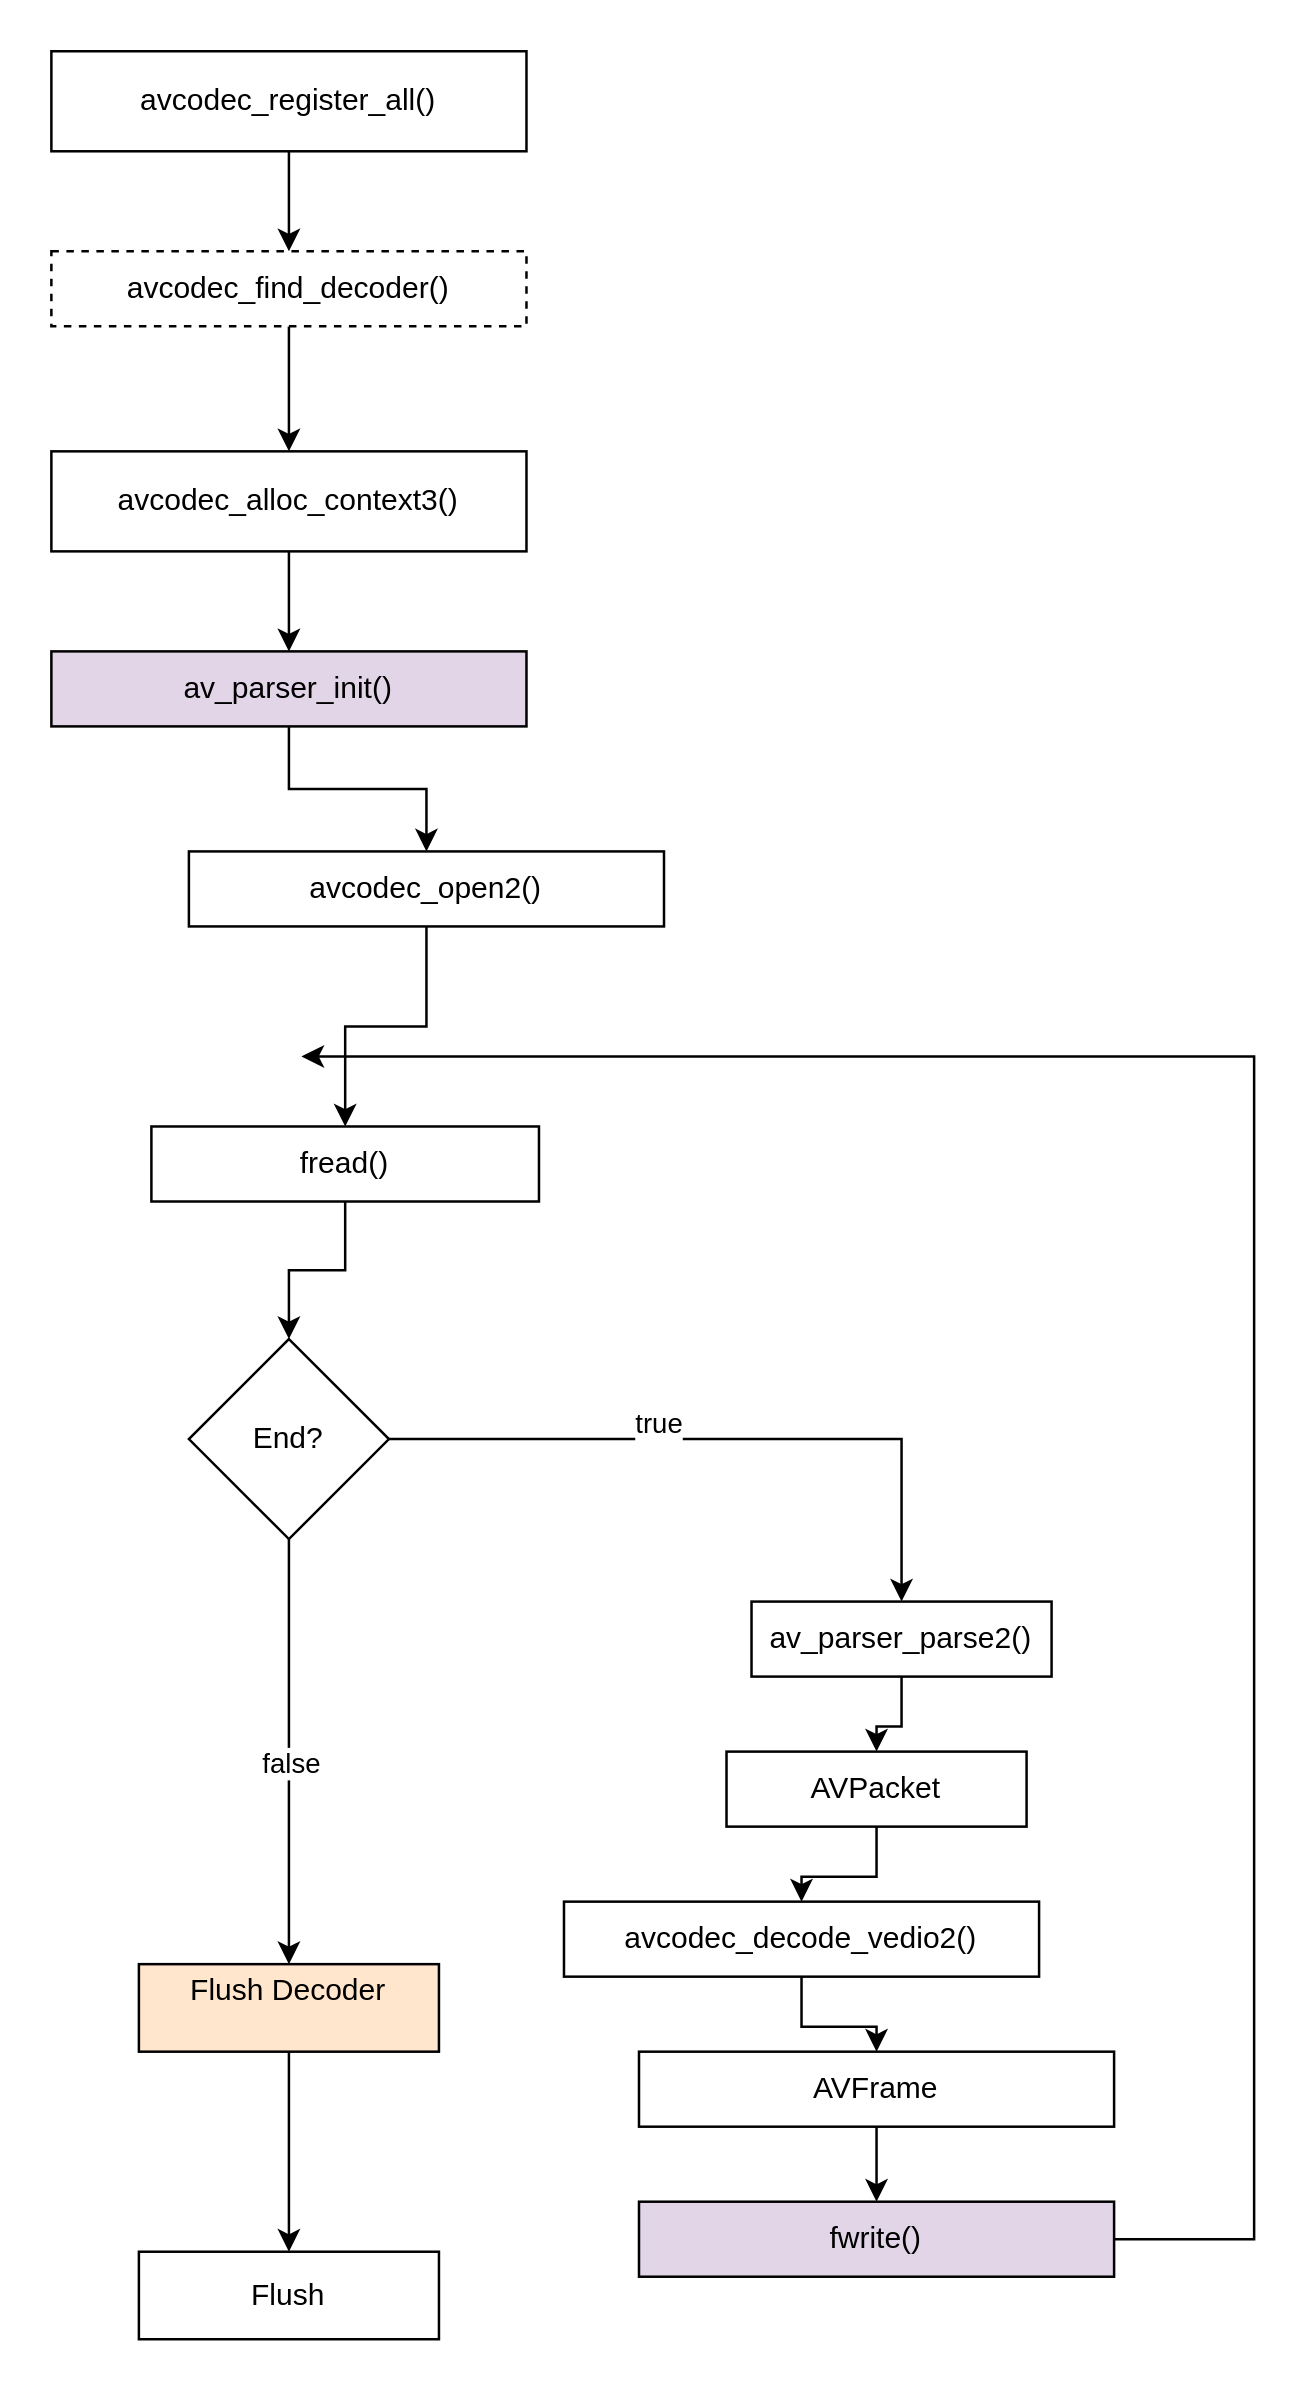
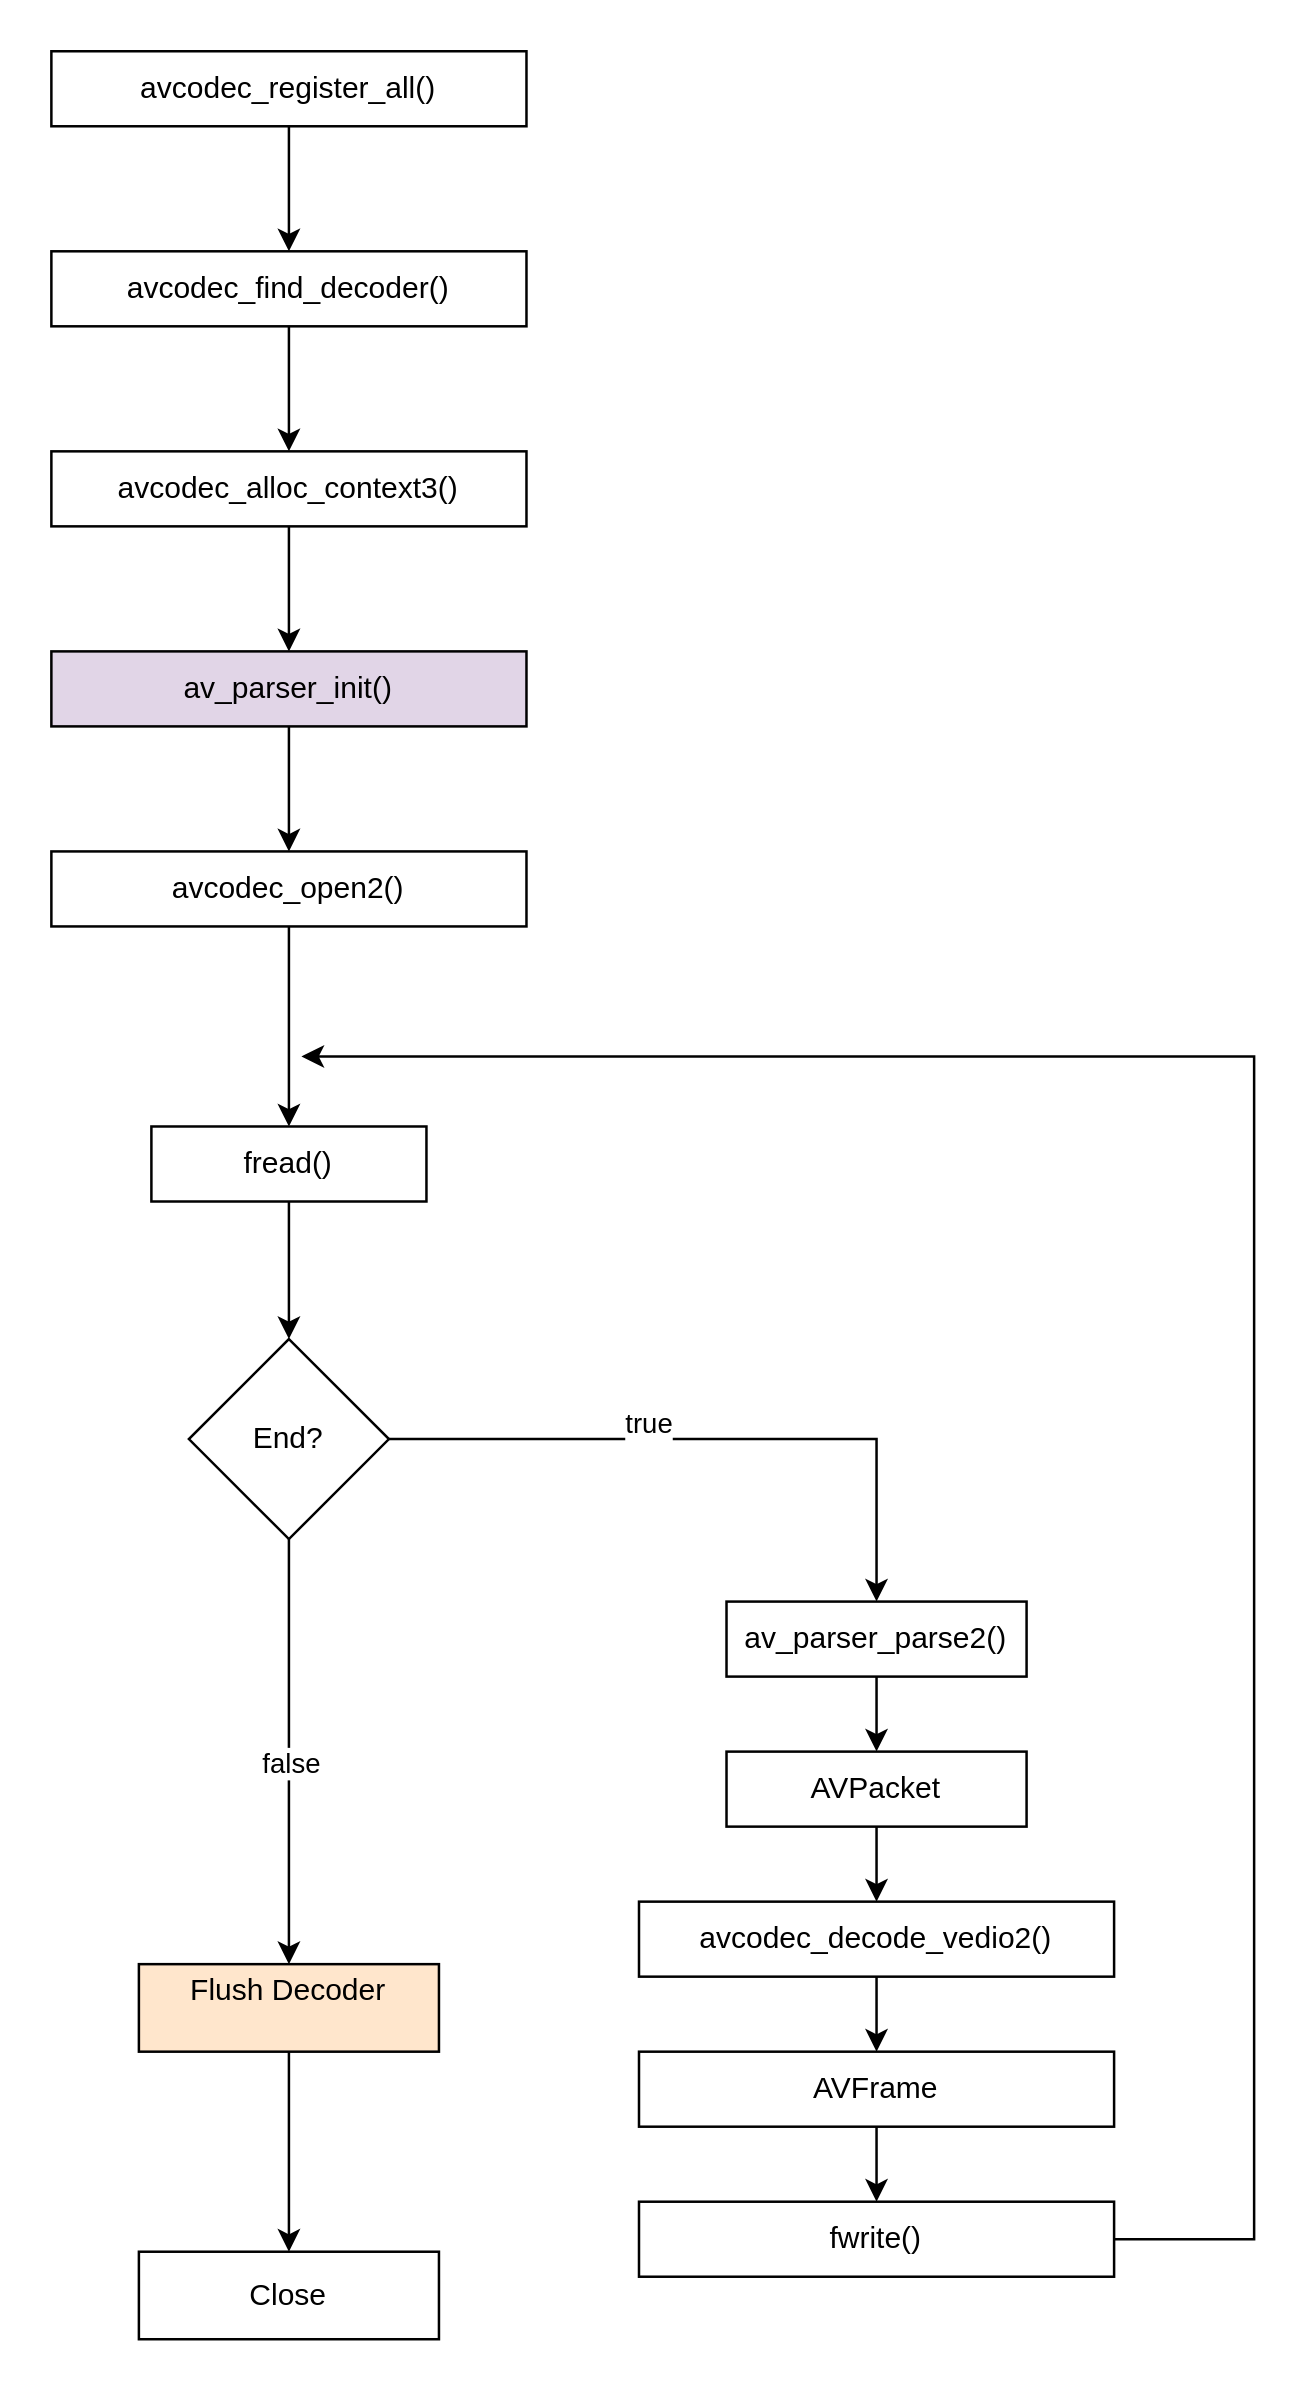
(289, 101) -> (289, 89)
(289, 289) -> (289, 289)
(289, 501) -> (289, 489)
(426, 889) -> (289, 889)
(345, 1164) -> (289, 1164)
(901, 1639) -> (876, 1639)
(801, 1939) -> (876, 1939)
(876, 2239) -> (876, 2239)
(289, 2296) -> (289, 2296)
